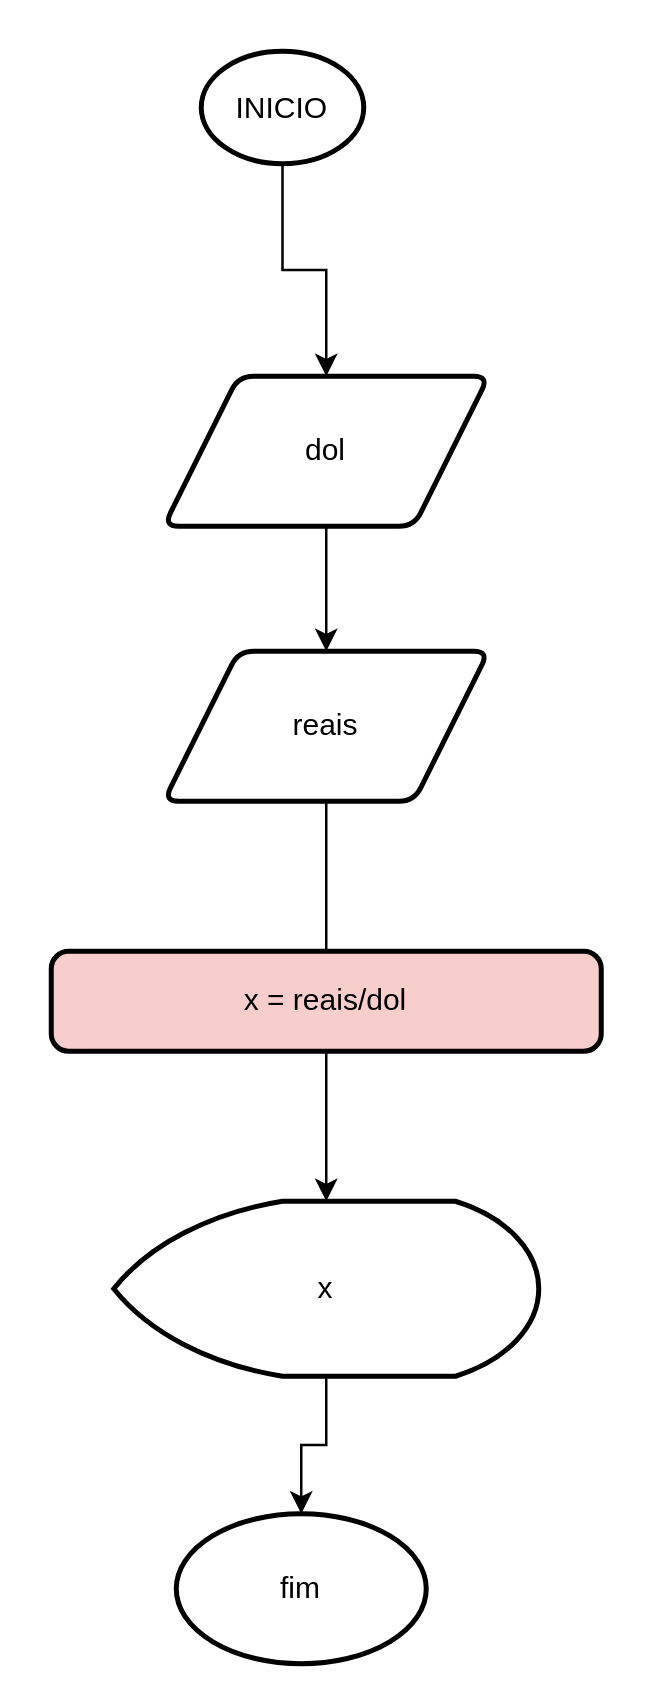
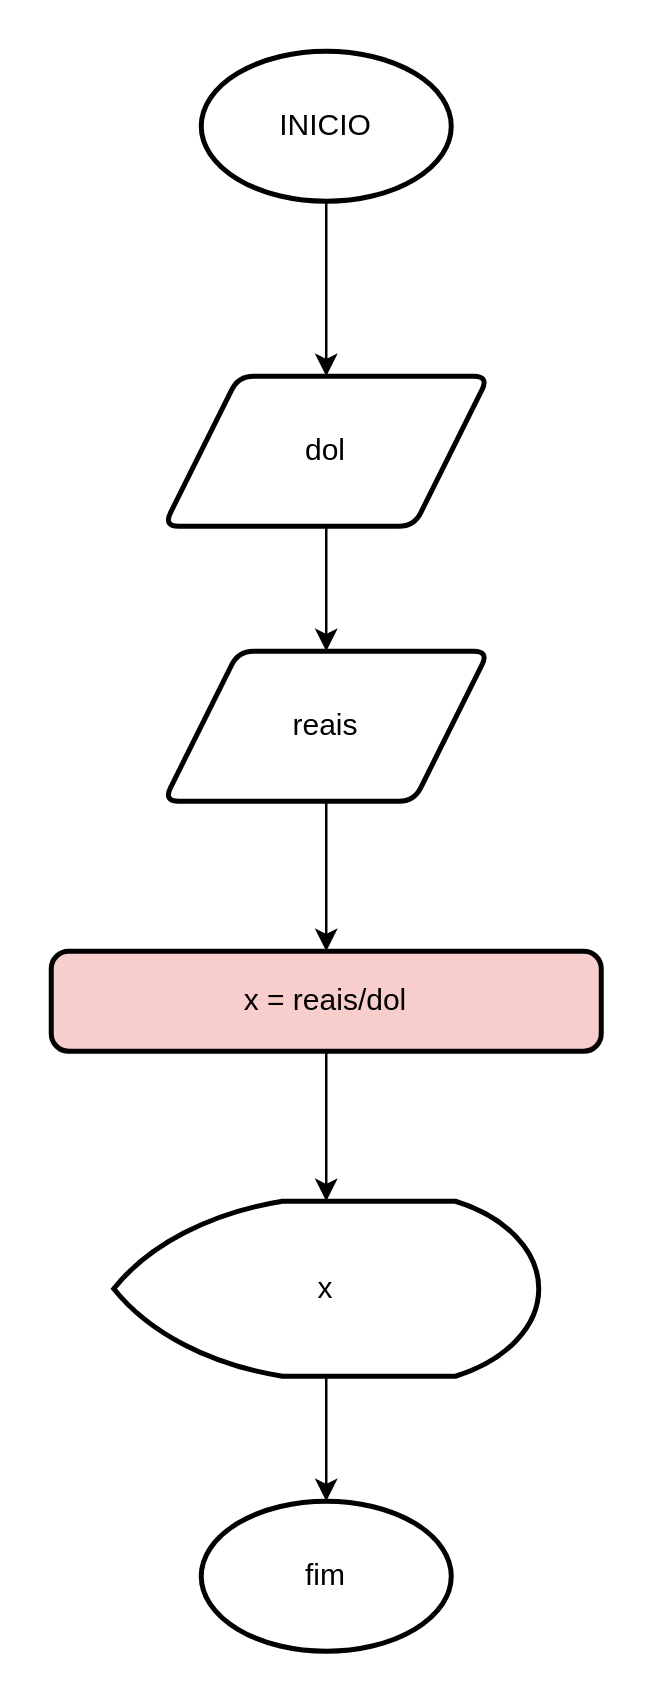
(283, 108) -> (326, 126)
(326, 940) -> (326, 933)
(301, 1589) -> (326, 1576)
